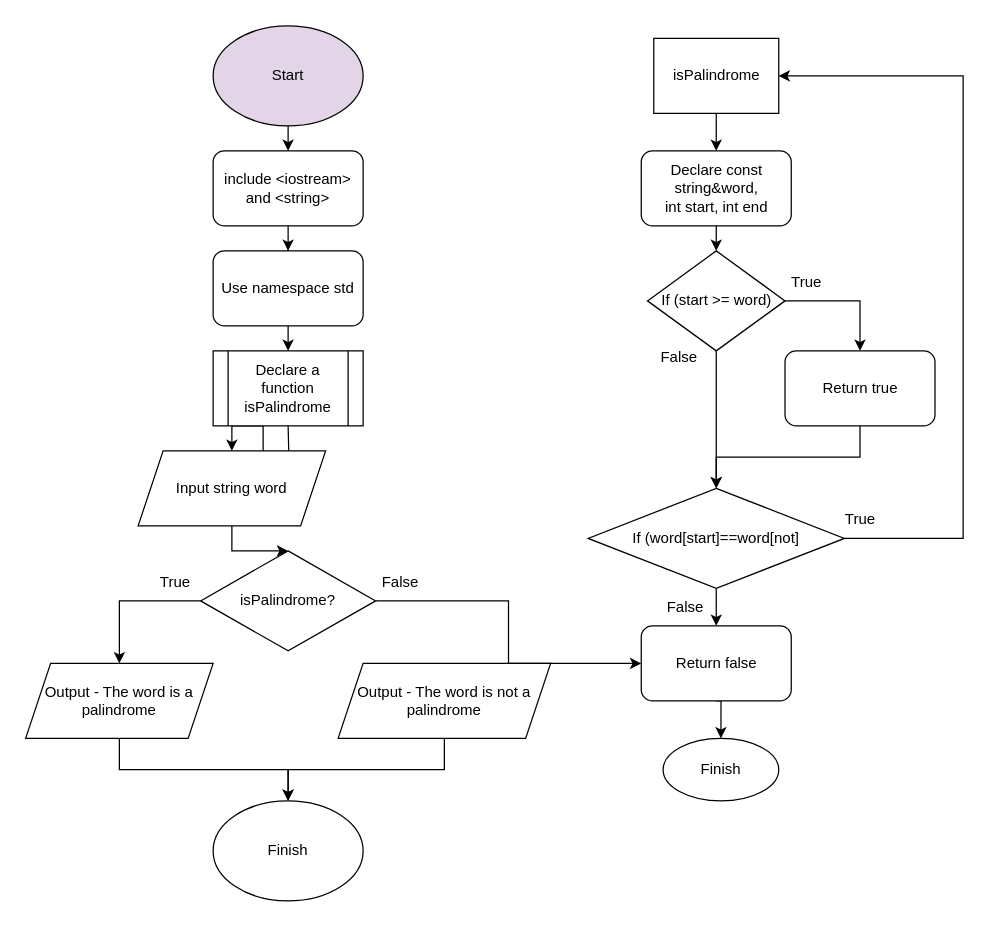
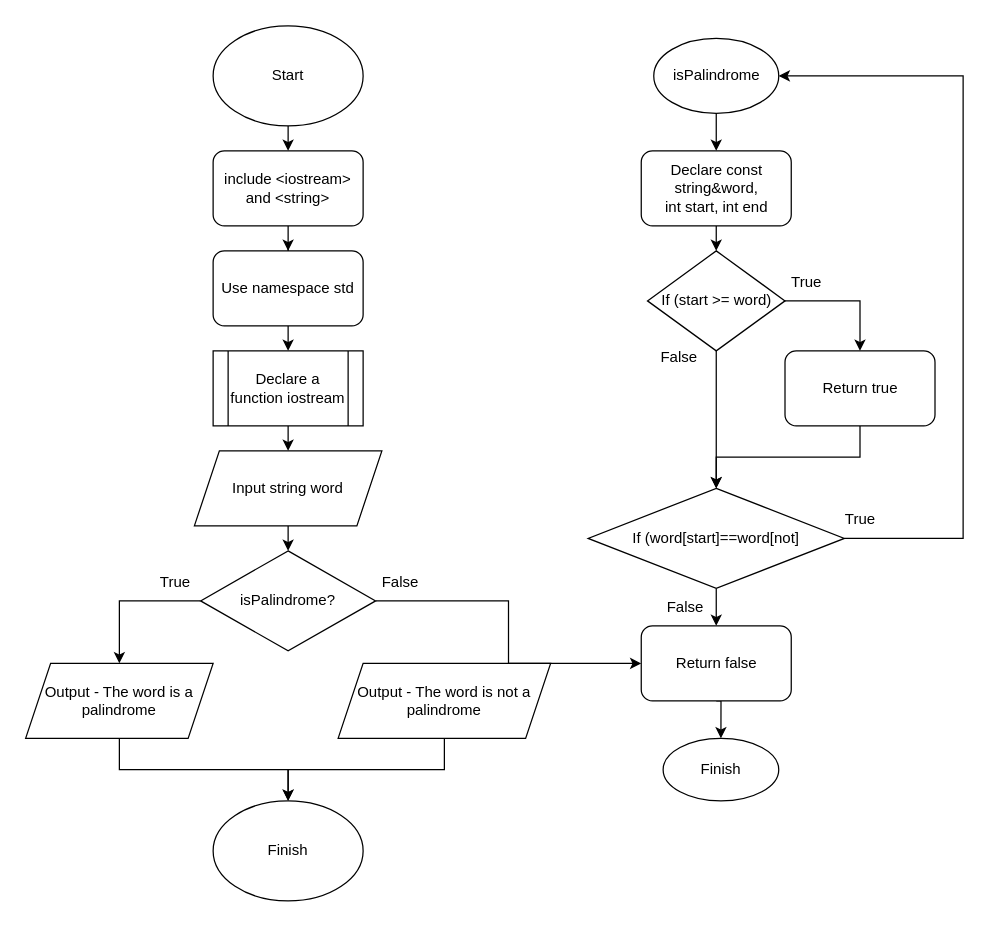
(288, 76) -> (288, 76)
(716, 76) -> (716, 76)
(288, 388) -> (288, 388)
(232, 488) -> (288, 488)
